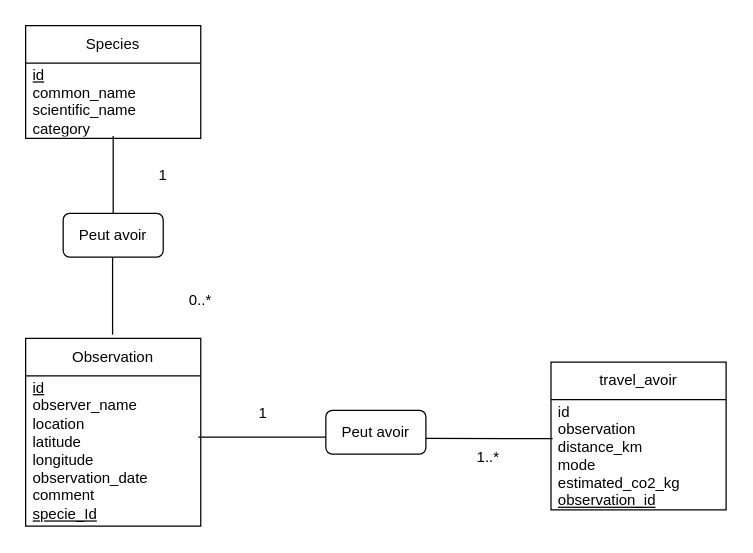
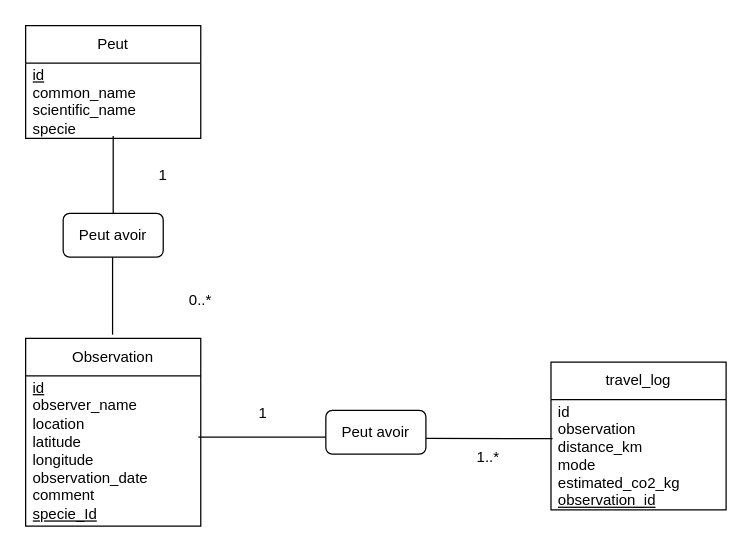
(113, 44) -> (113, 44)
(90, 101) -> (90, 101)
(638, 381) -> (638, 381)
